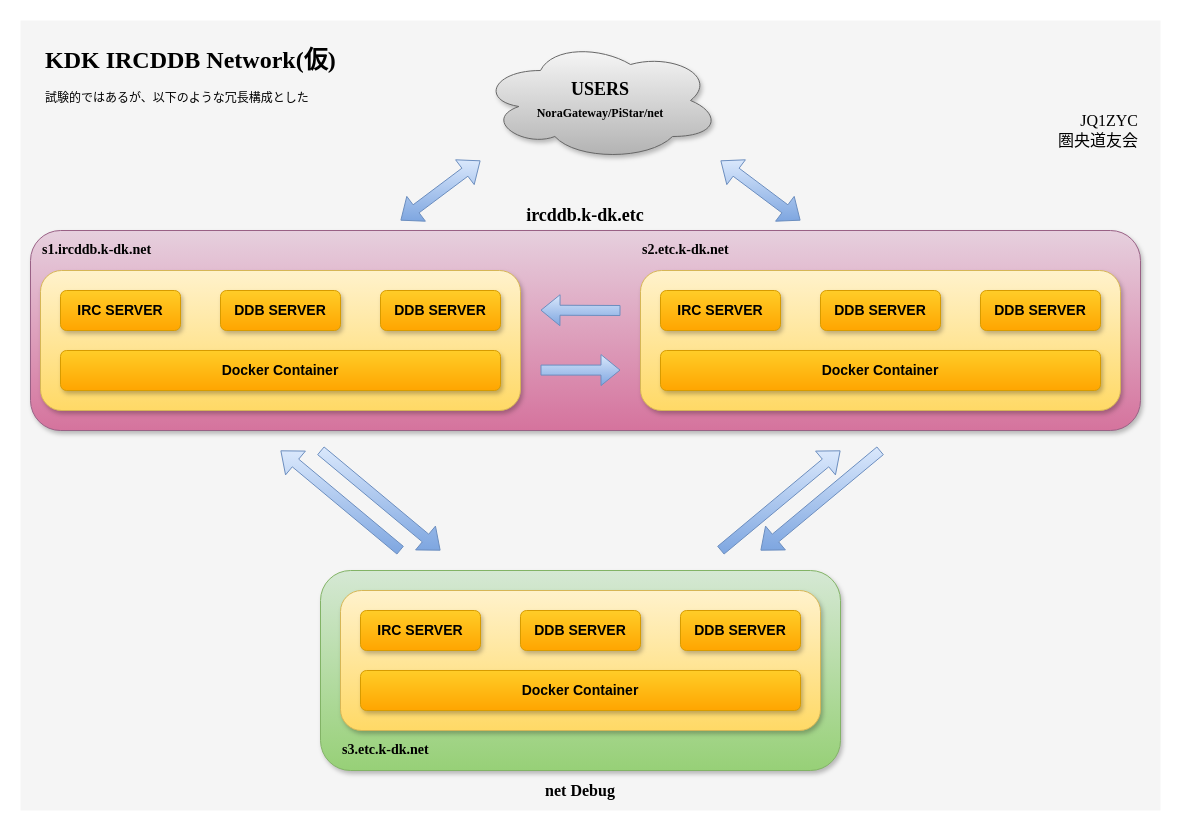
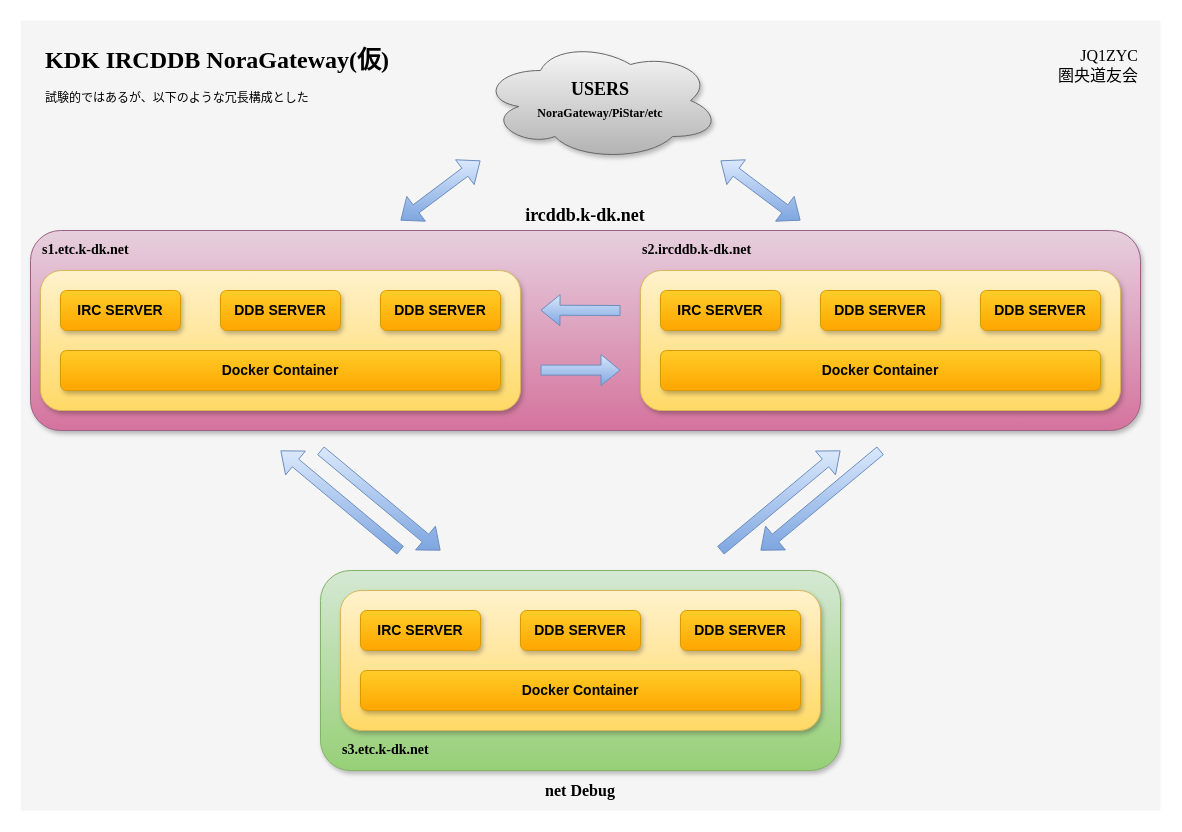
(178, 45) -> (178, 45)
(601, 101) -> (601, 101)
(1001, 131) -> (1001, 66)
(586, 216) -> (586, 216)
(106, 251) -> (96, 251)
(696, 251) -> (706, 251)
